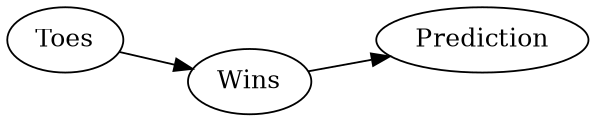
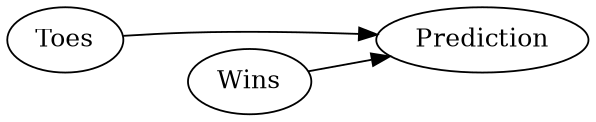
(147, 58) -> (241, 32)
